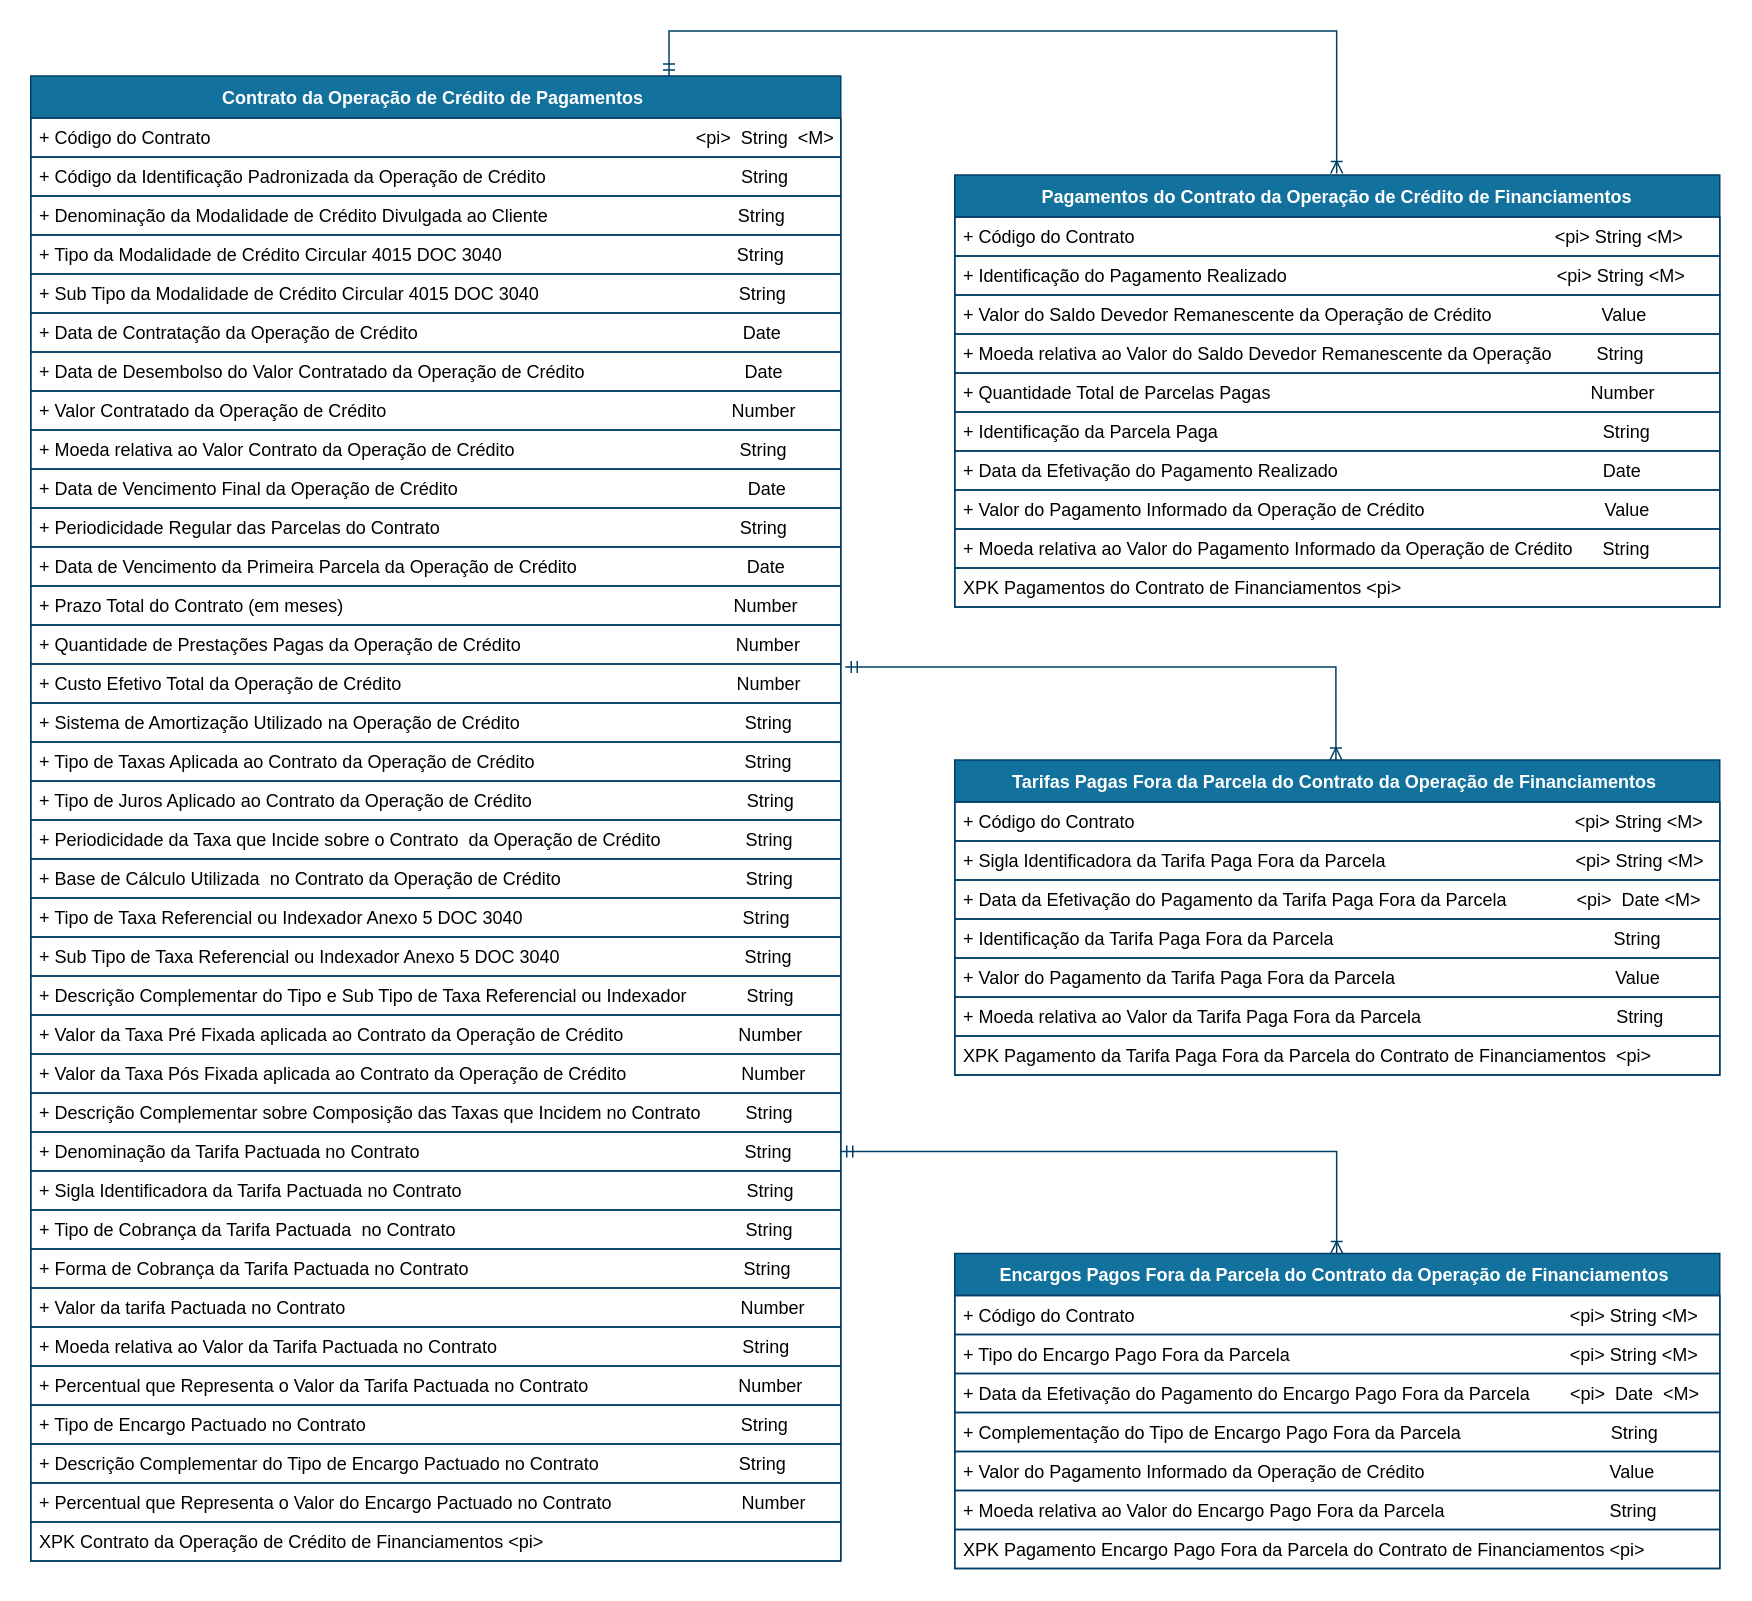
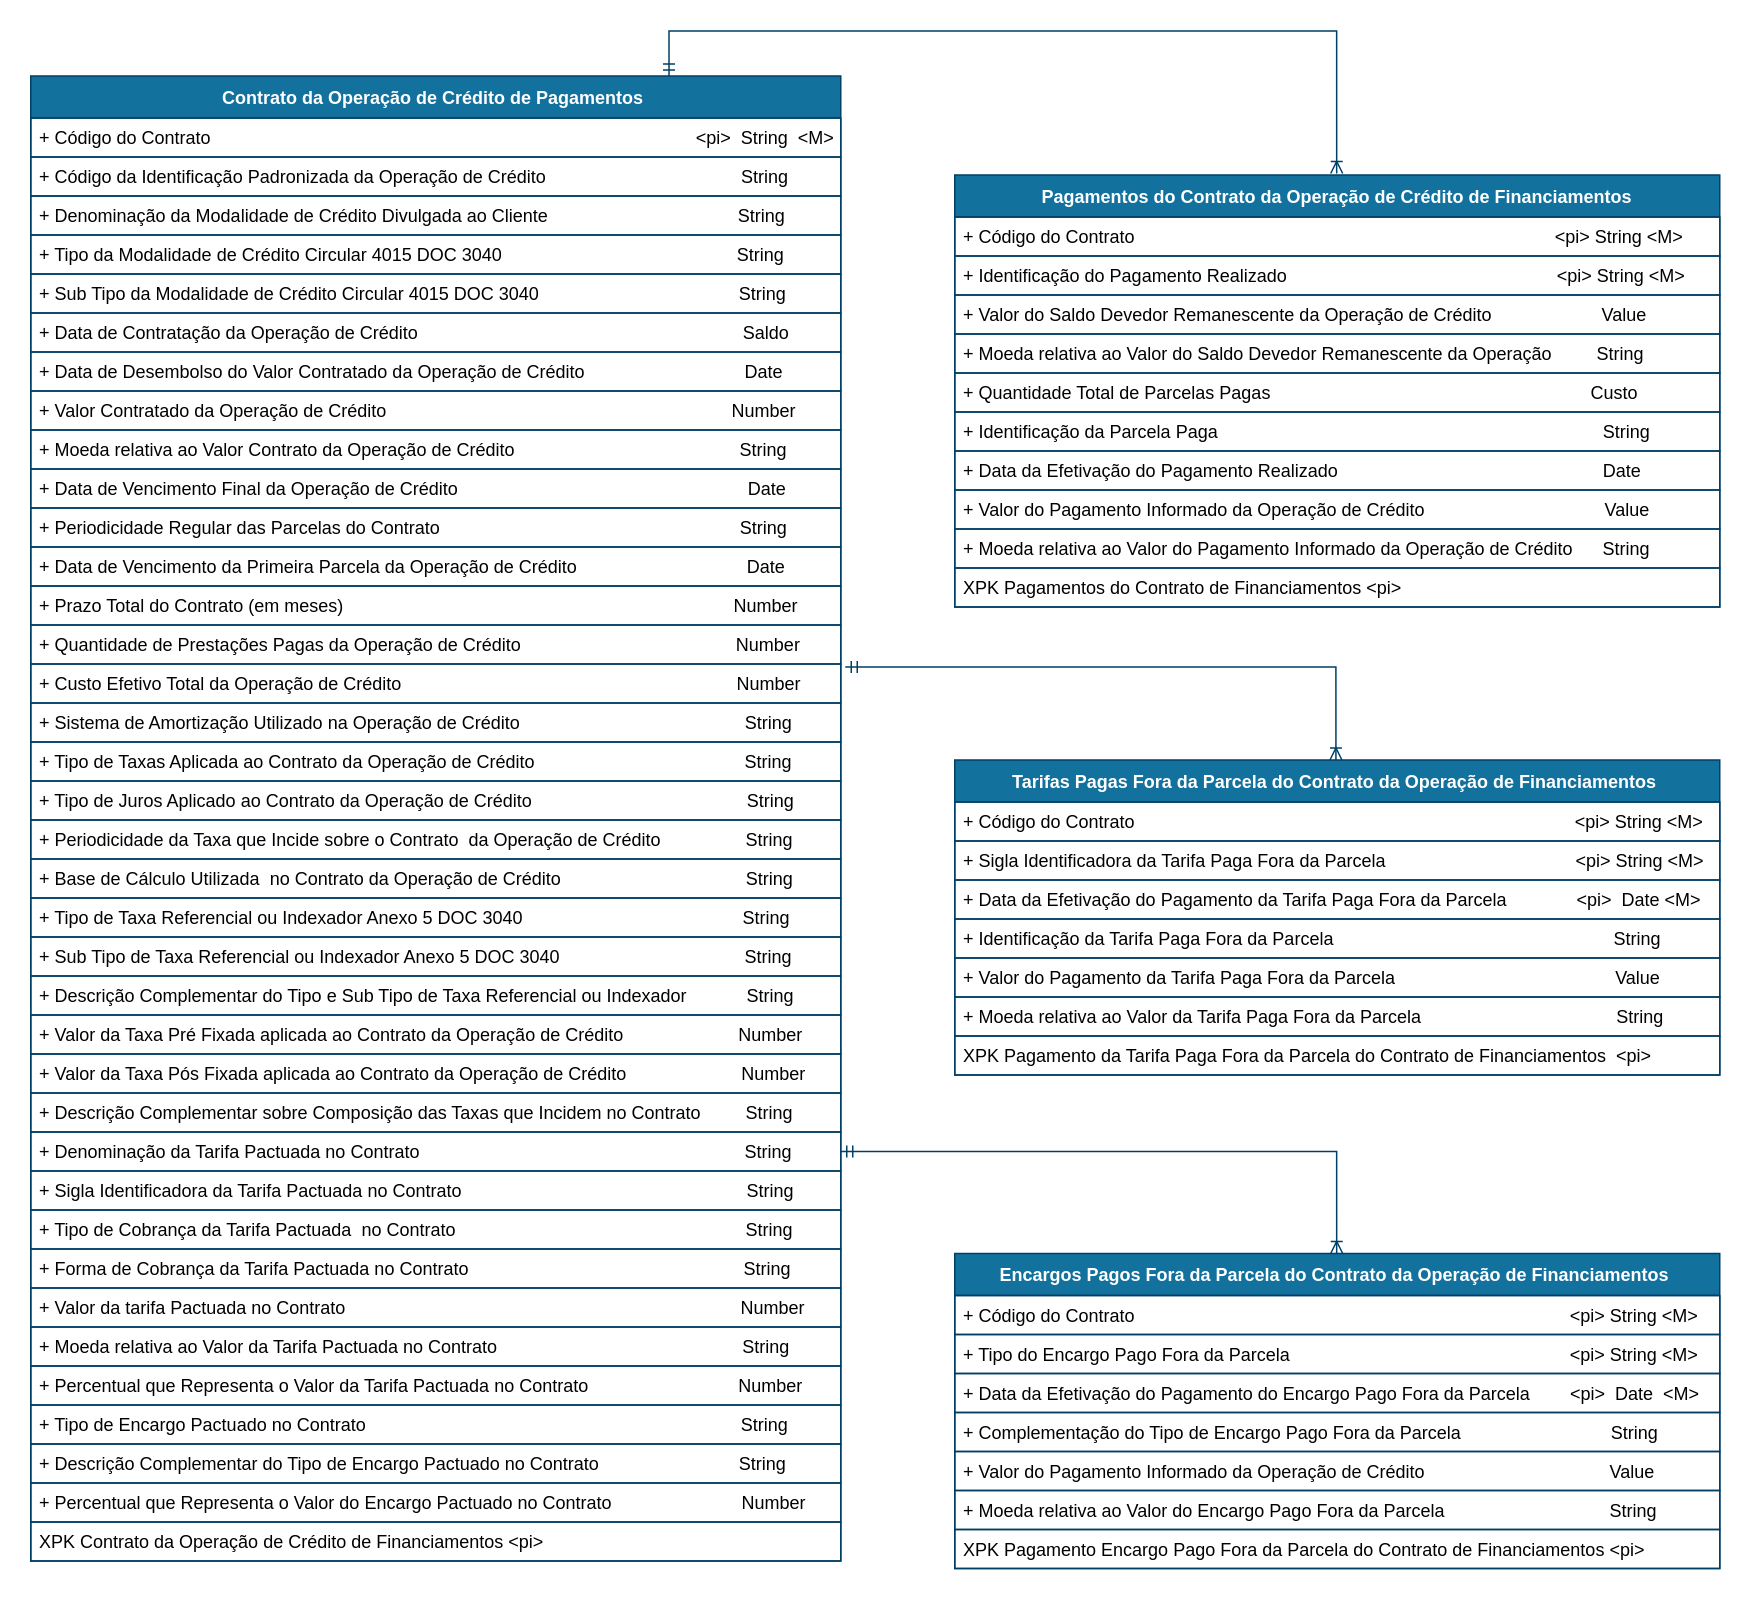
(515, 333) -> (518, 333)
(1404, 393) -> (1399, 393)
